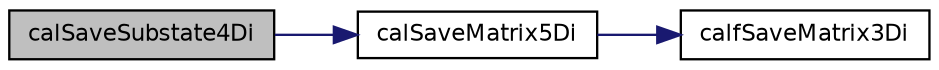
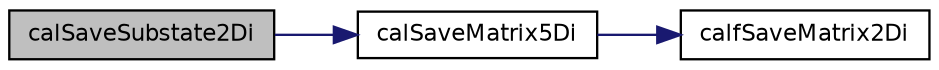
(142, 35) -> (142, 35)
(805, 35) -> (805, 35)
